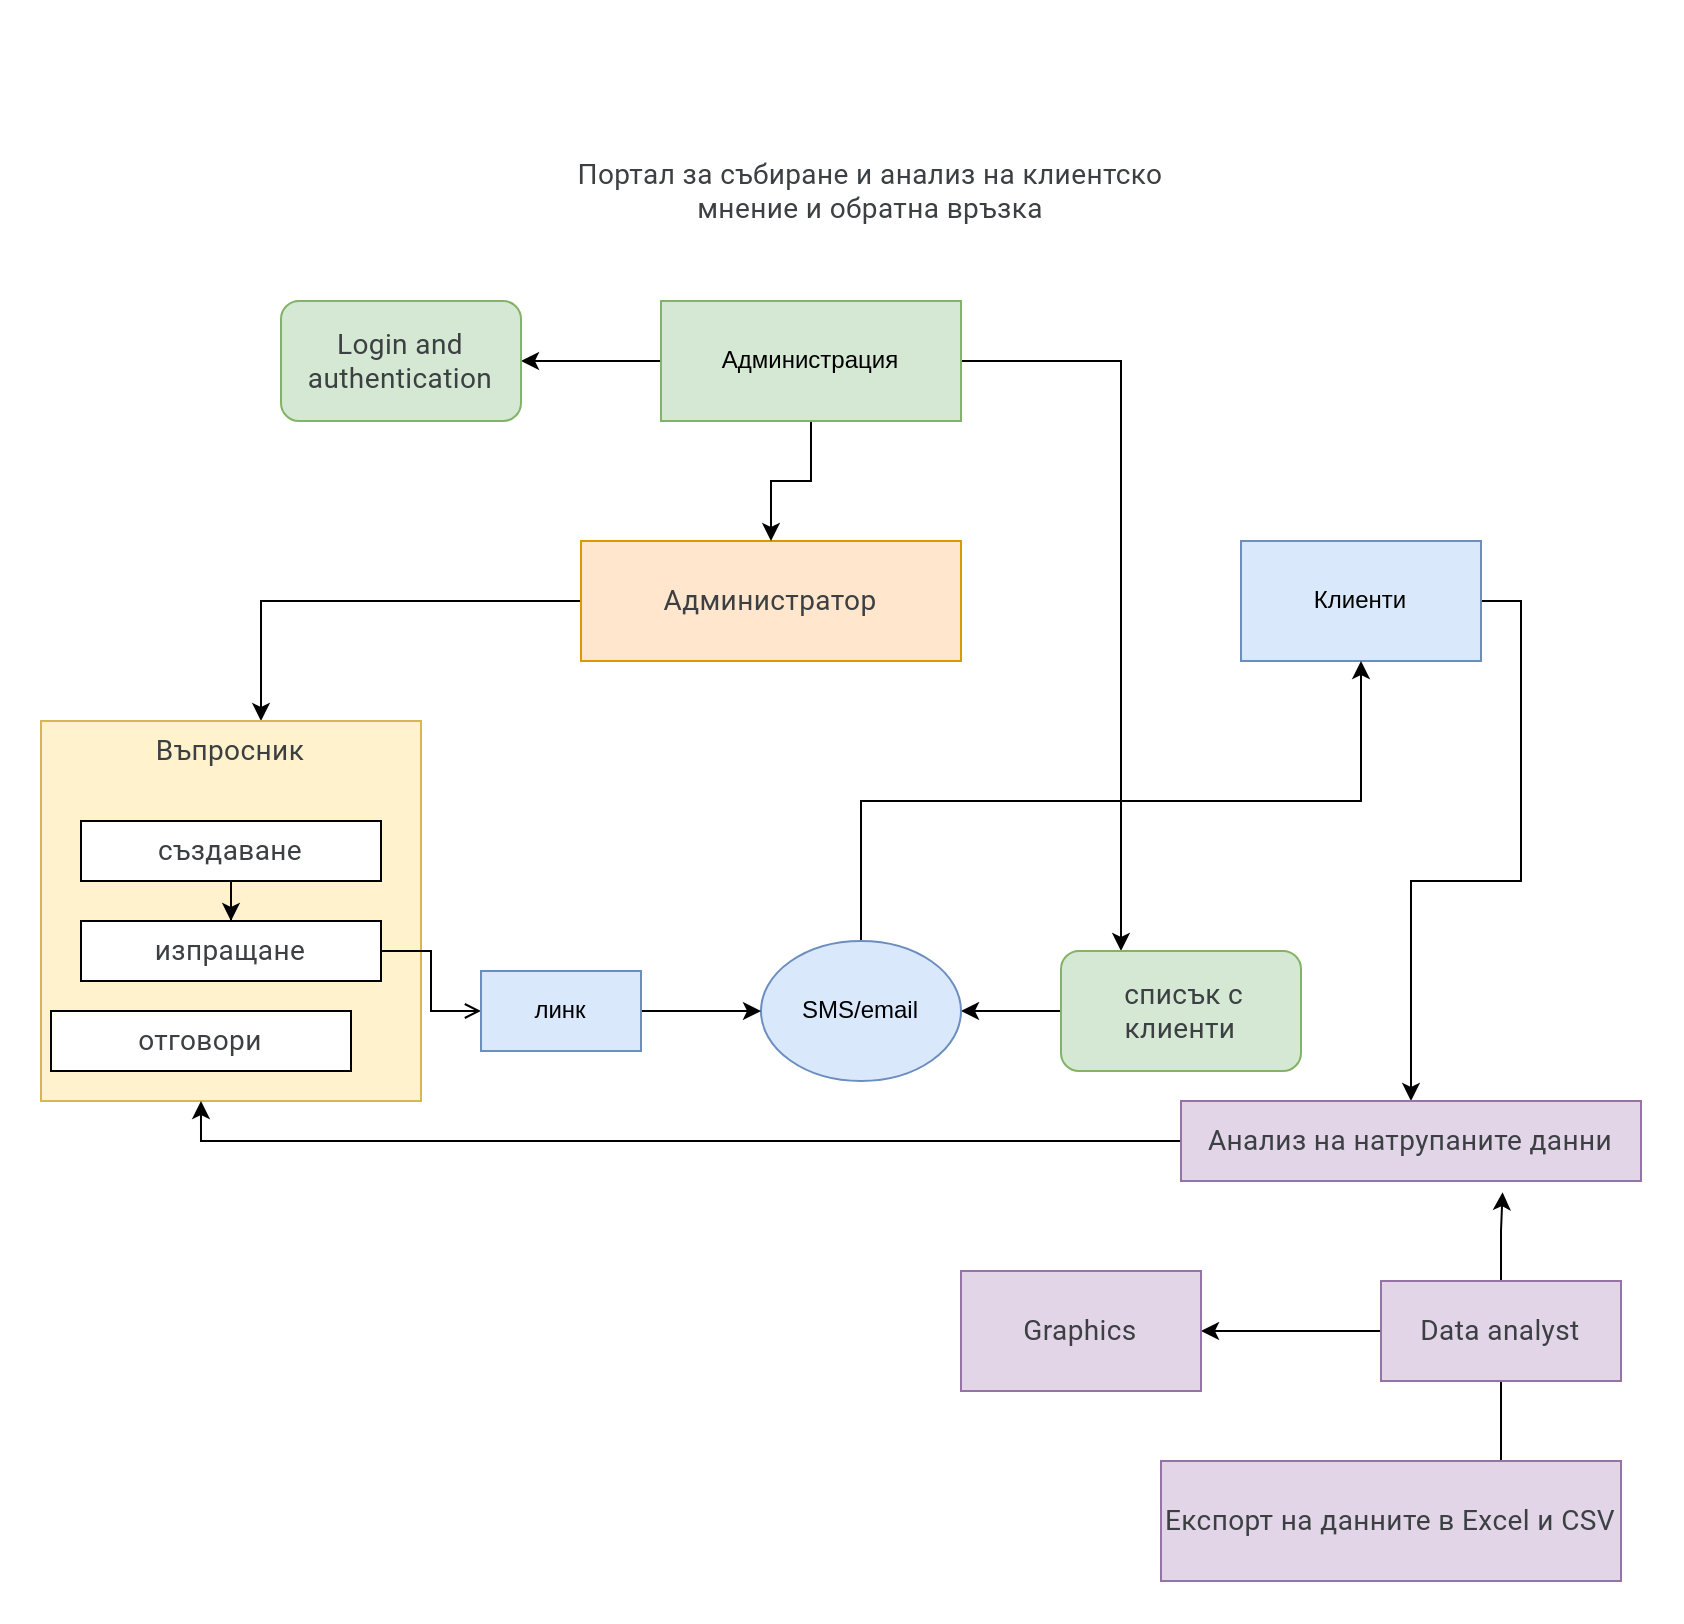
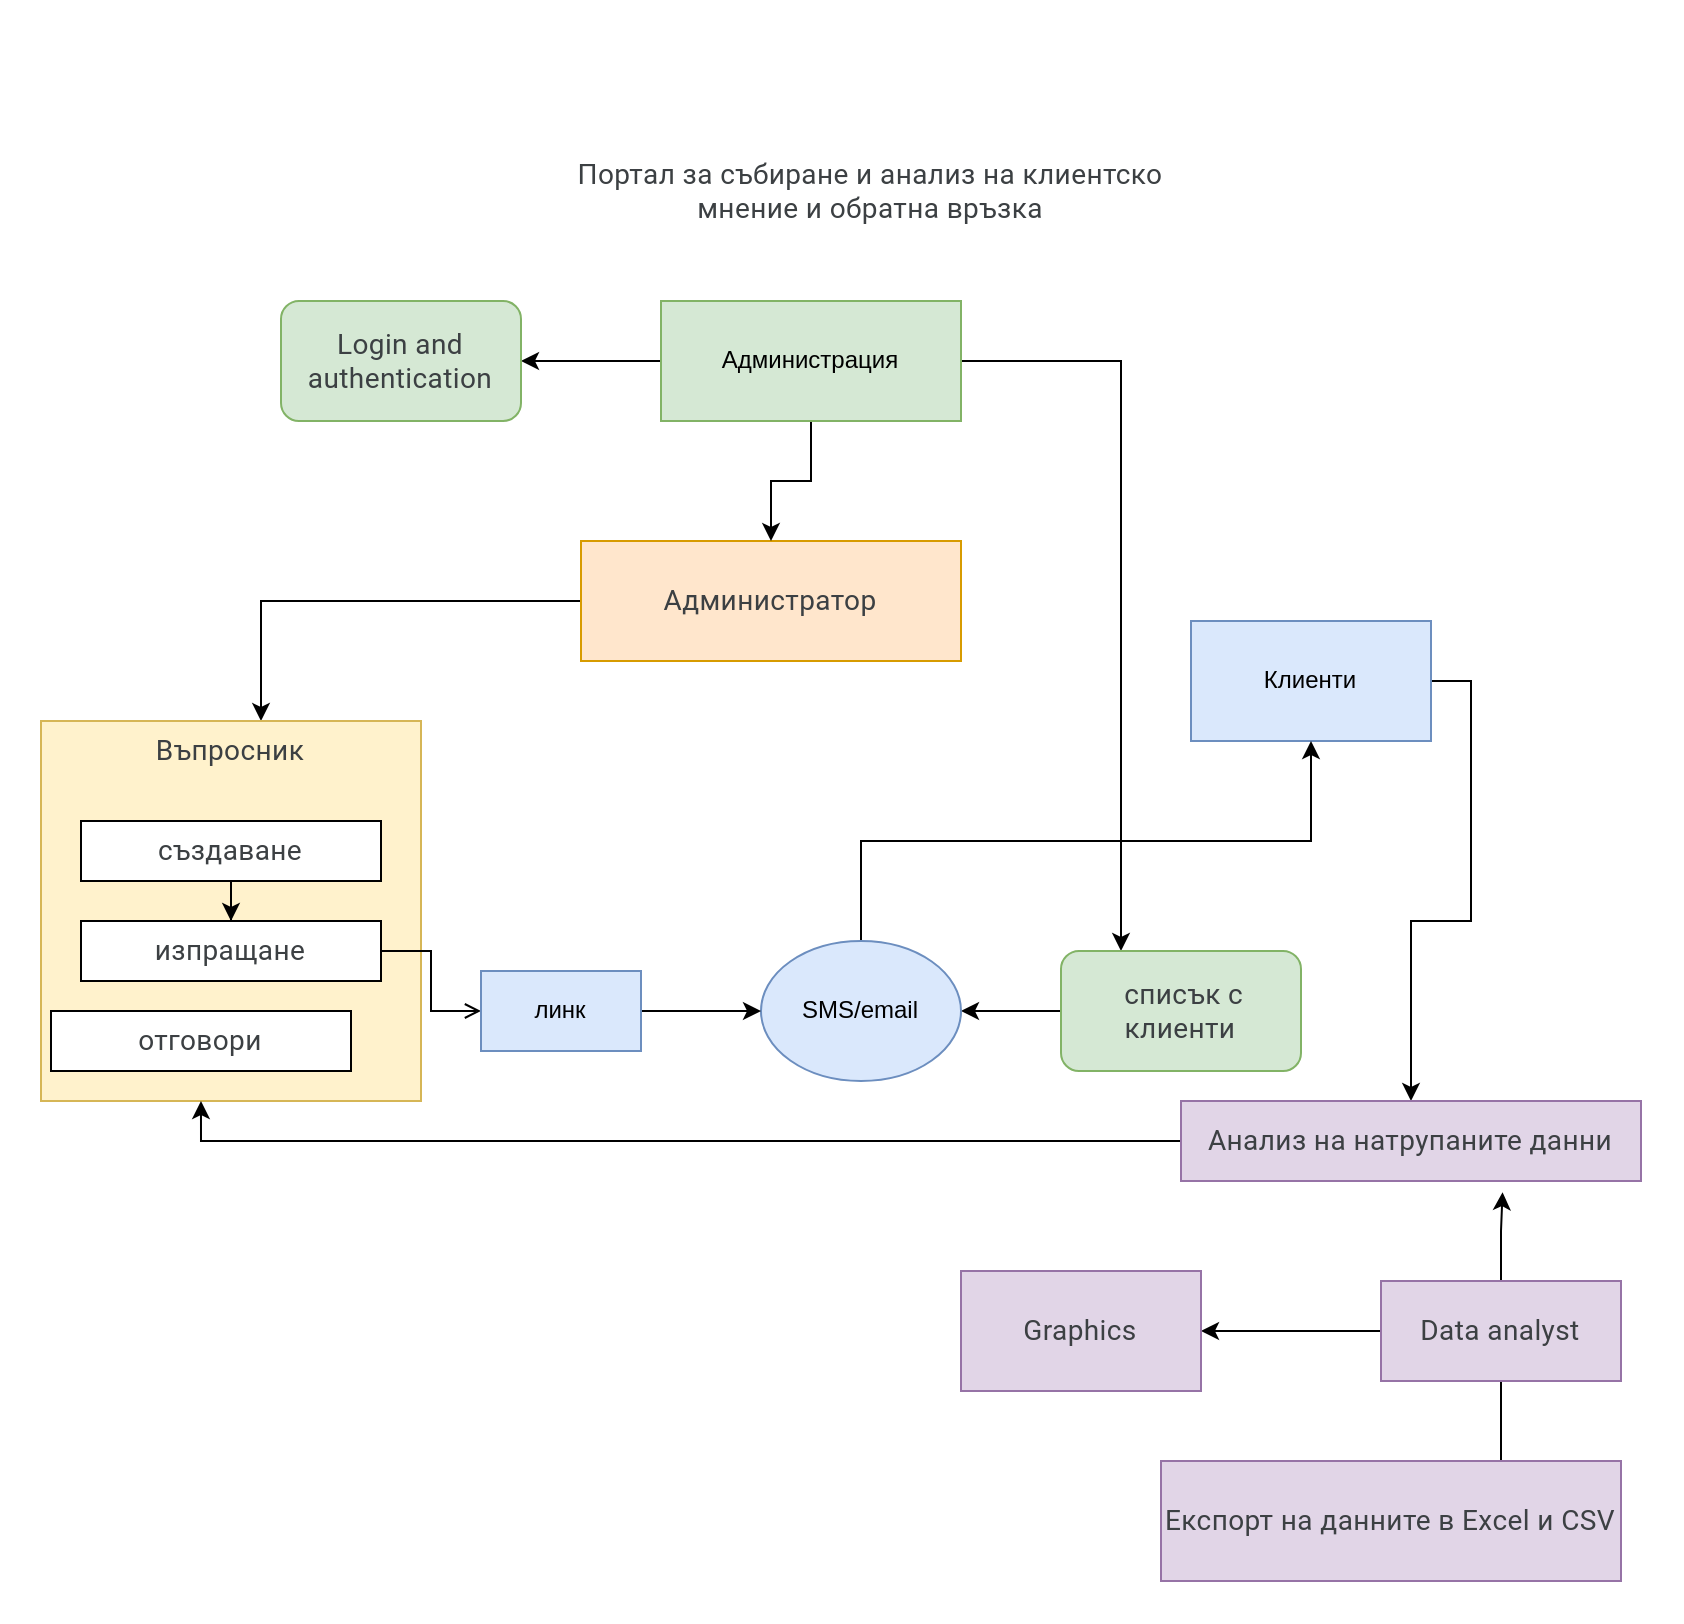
(1361, 601) -> (1311, 681)
